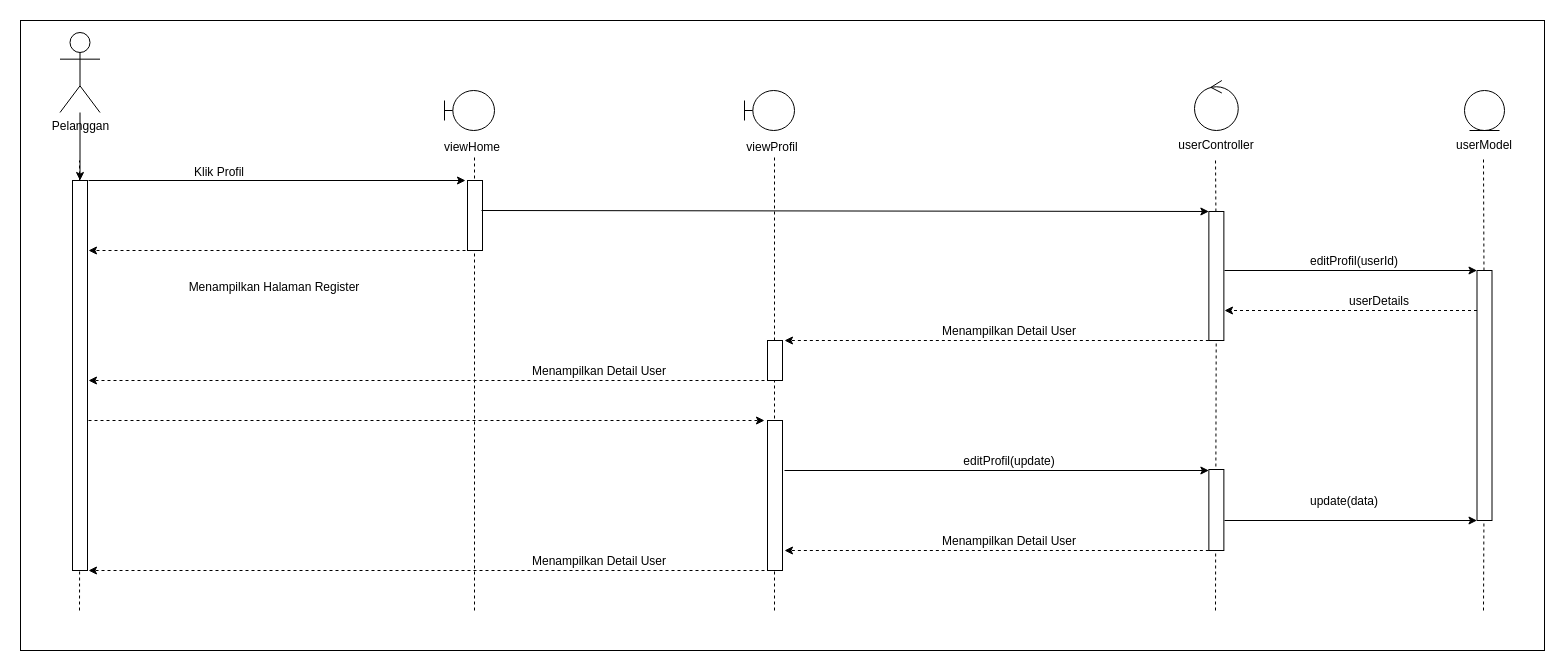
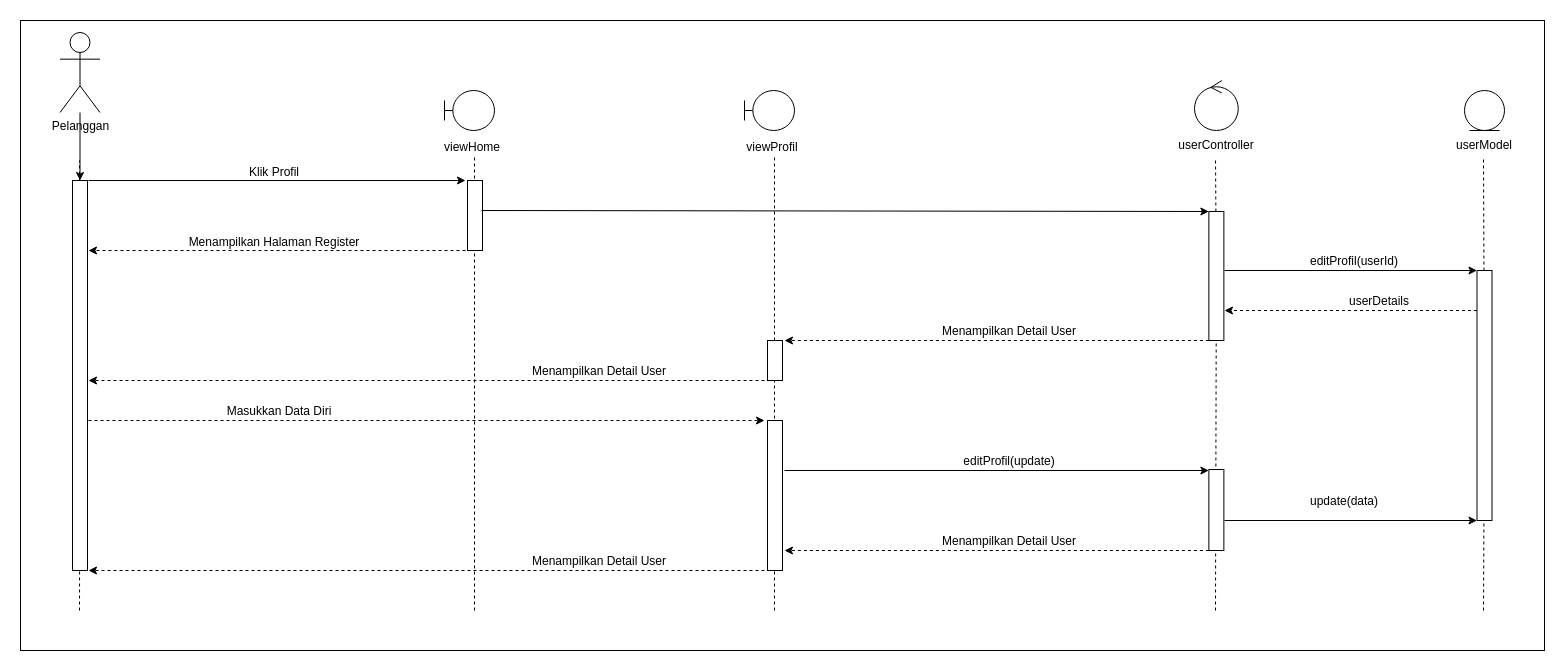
(220, 173) -> (275, 173)
(275, 288) -> (275, 243)
none -> (280, 412)
